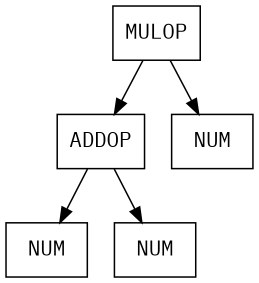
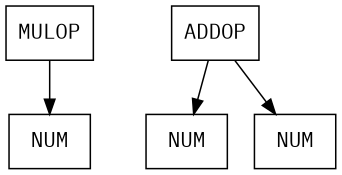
(132, 81) -> none
